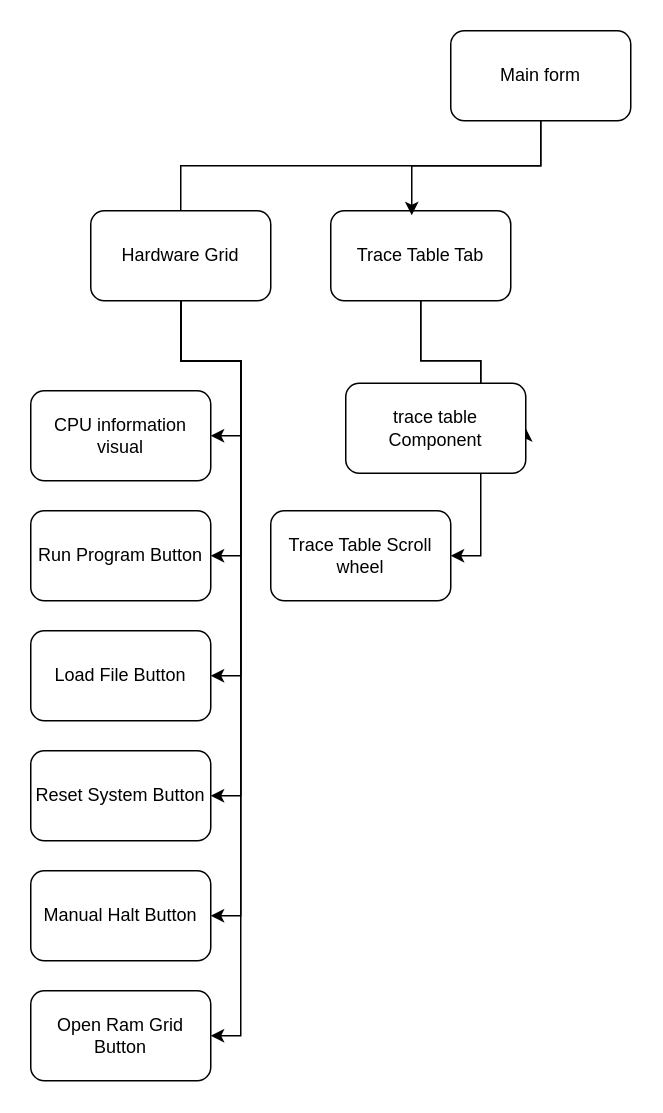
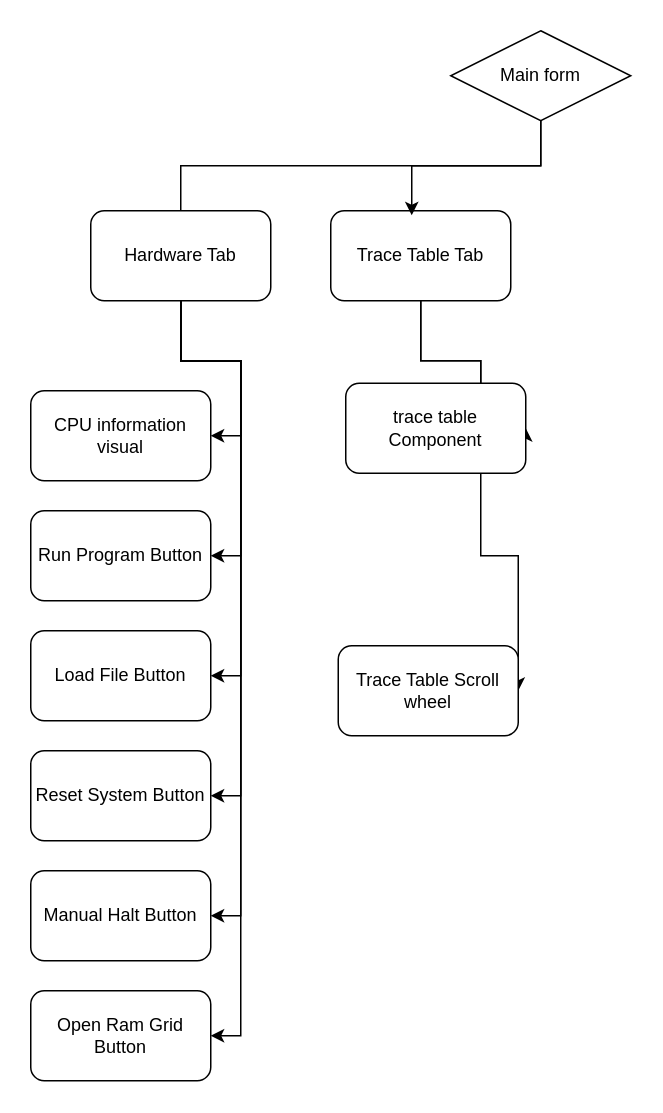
(541, 76) -> (541, 76)
(181, 256) -> (181, 256)
(361, 556) -> (428, 691)
